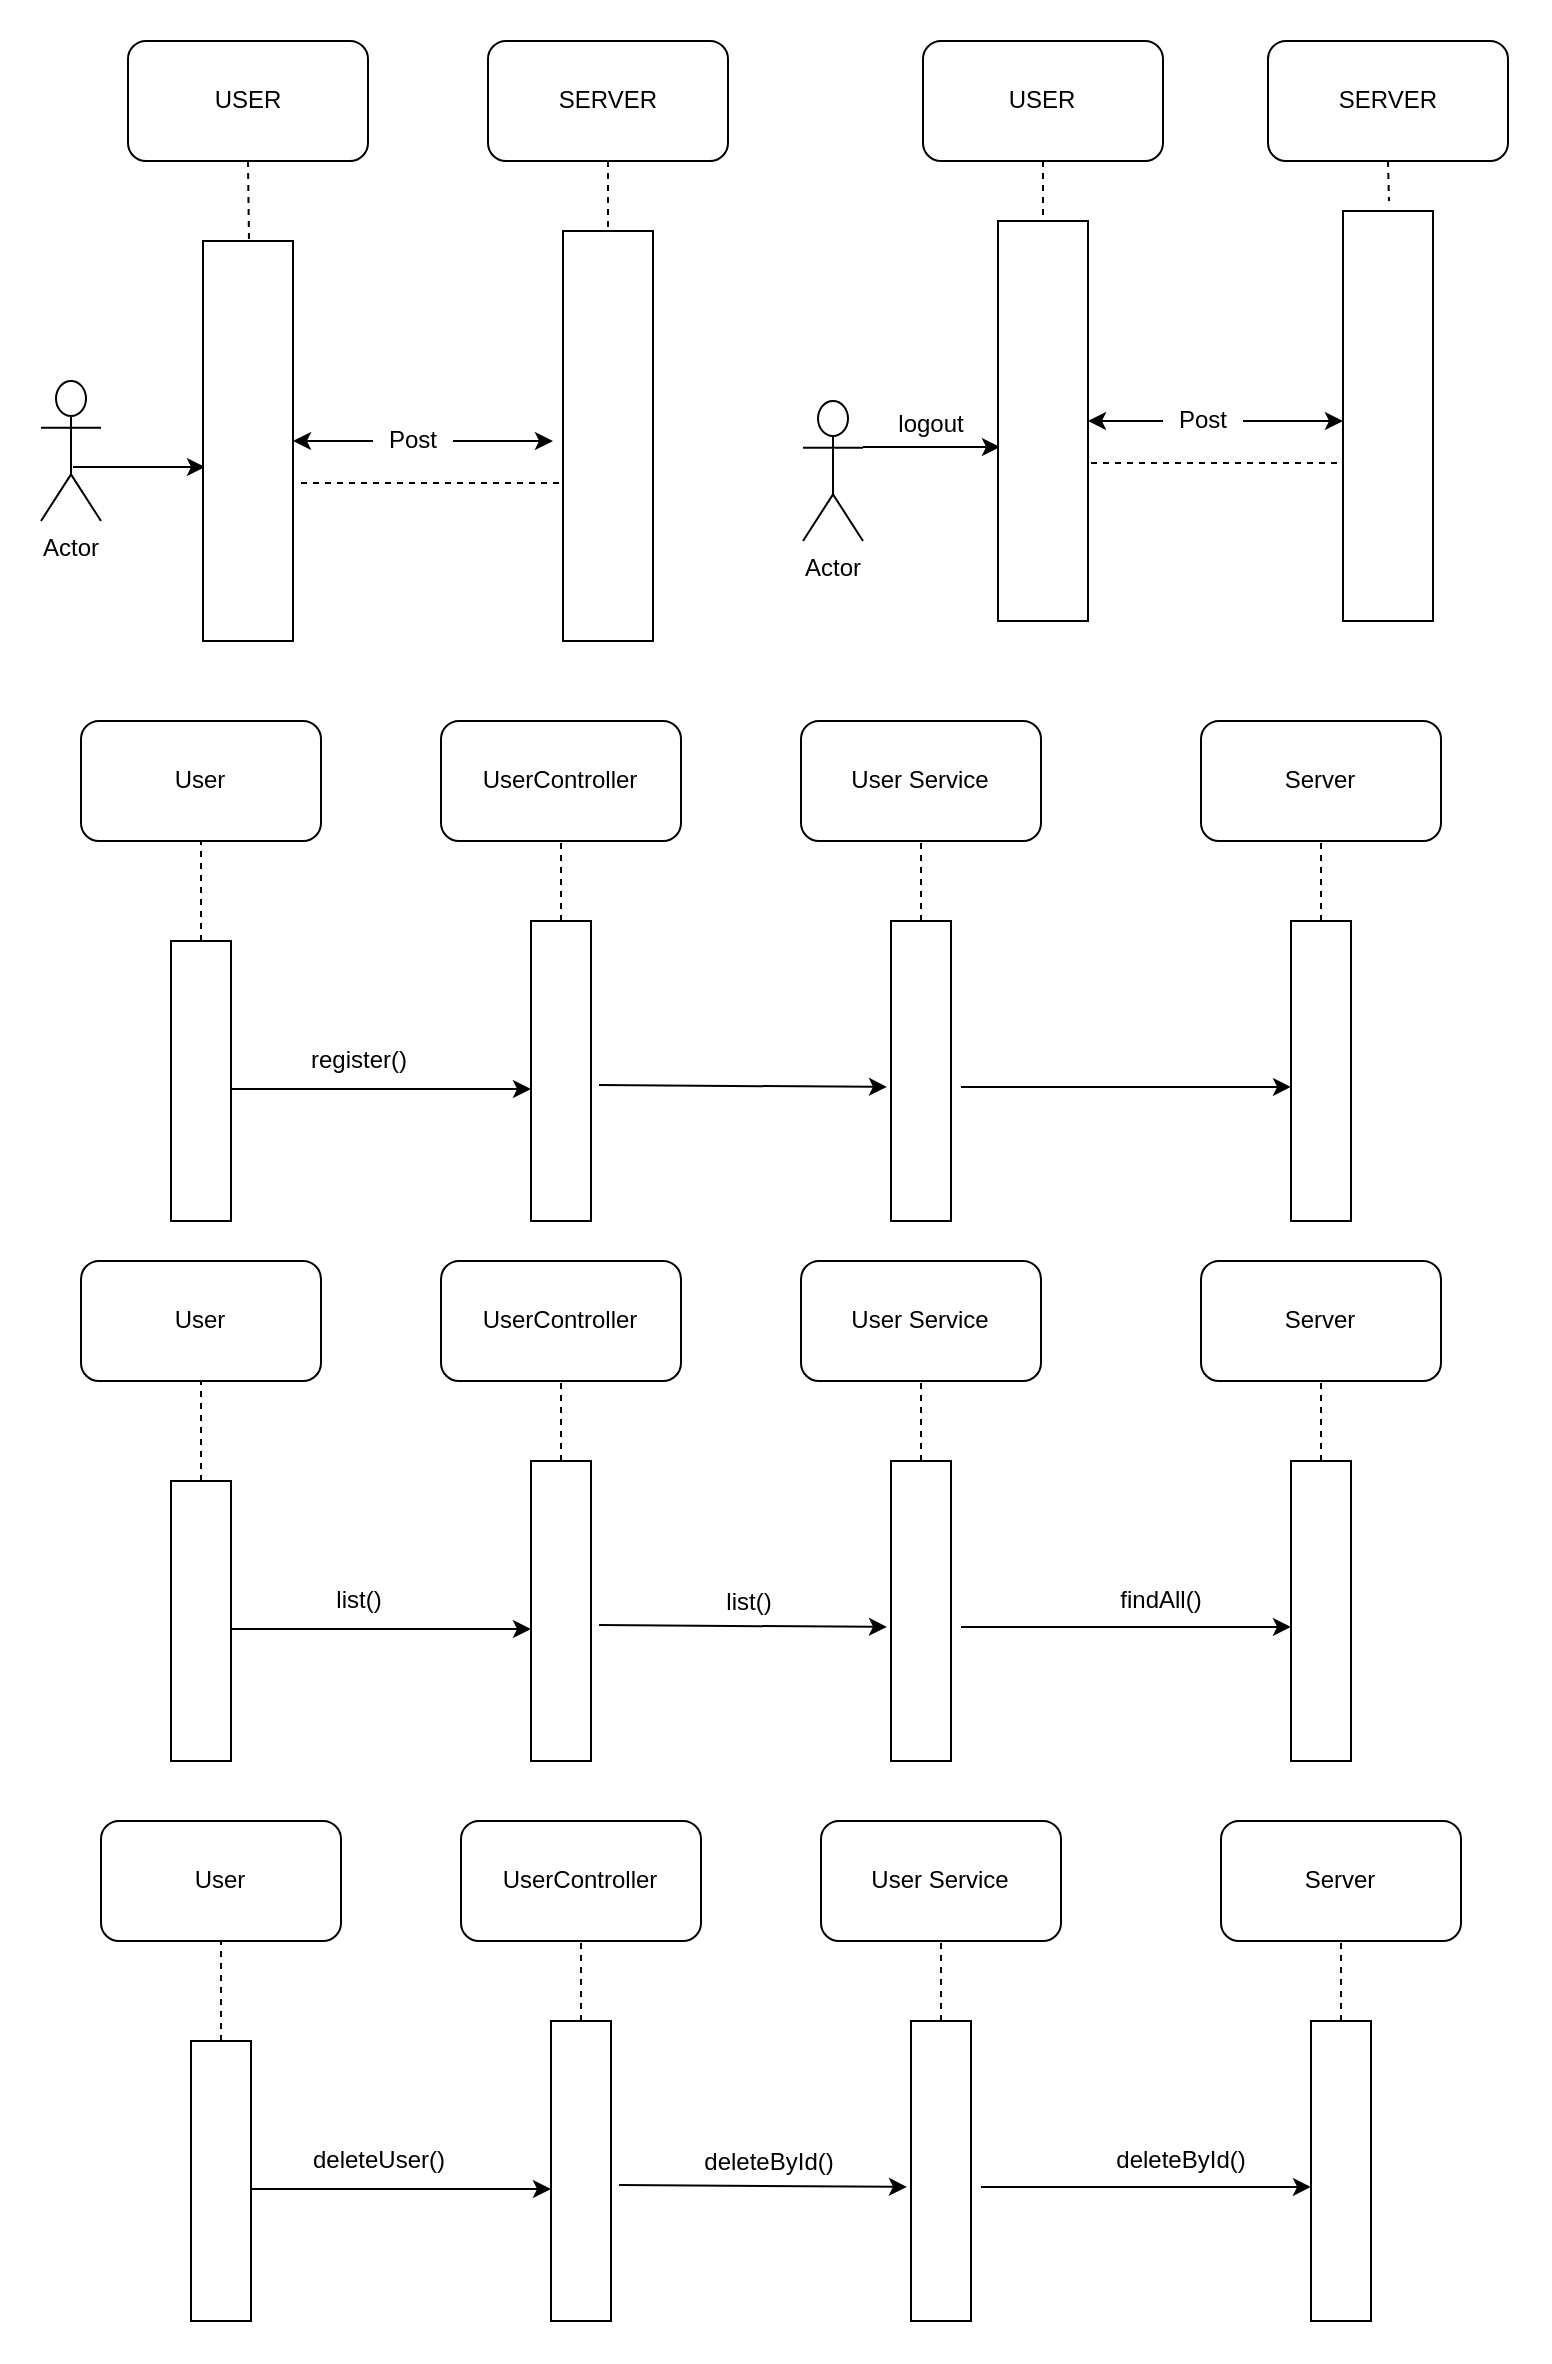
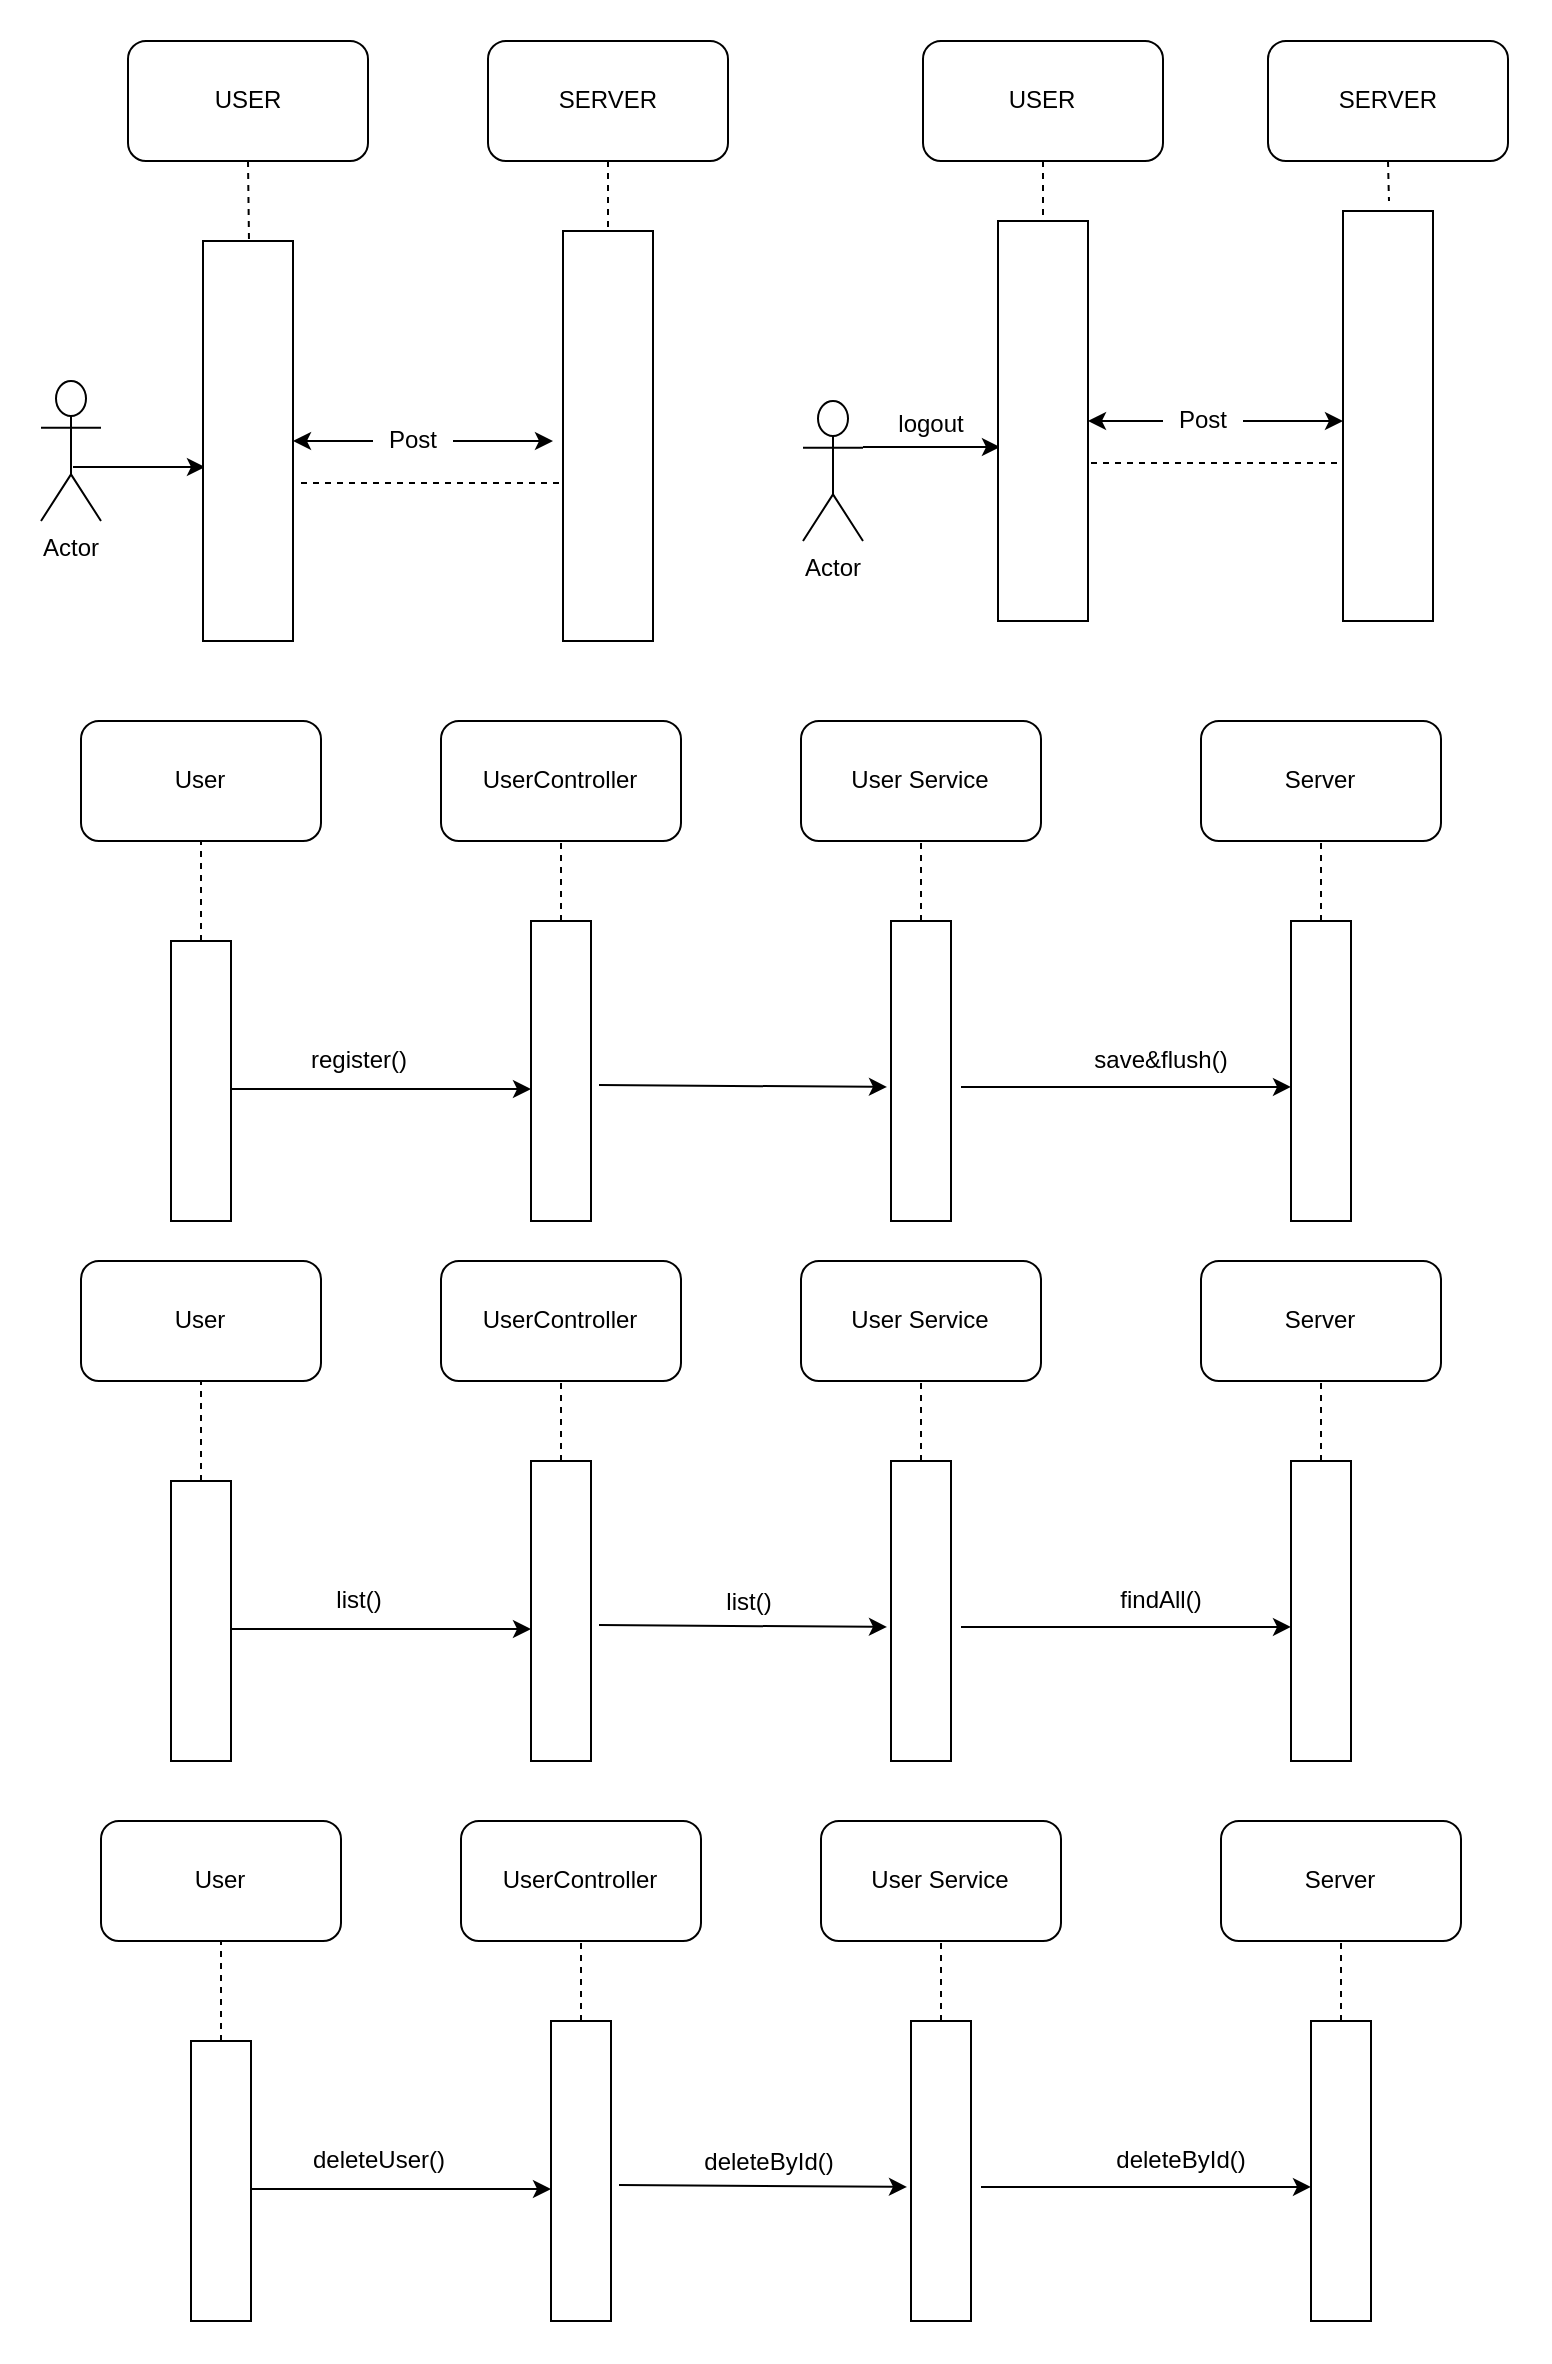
none -> (1161, 1061)
